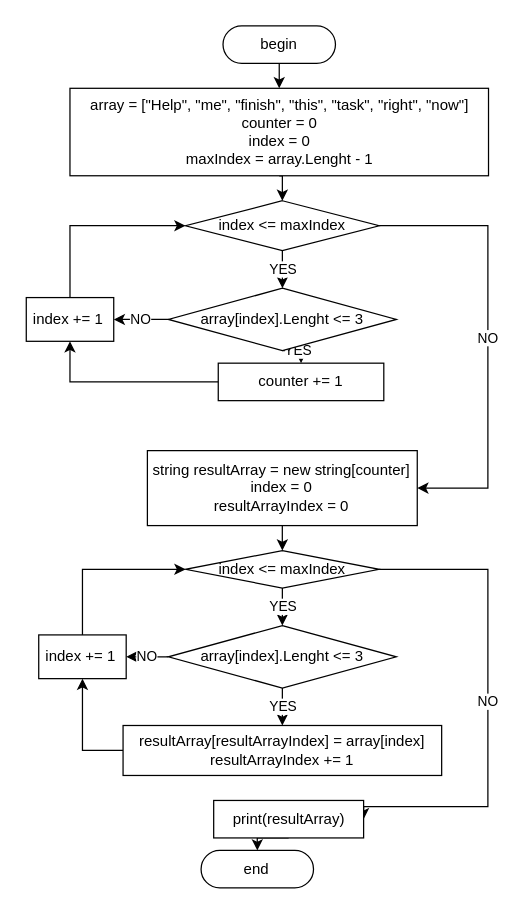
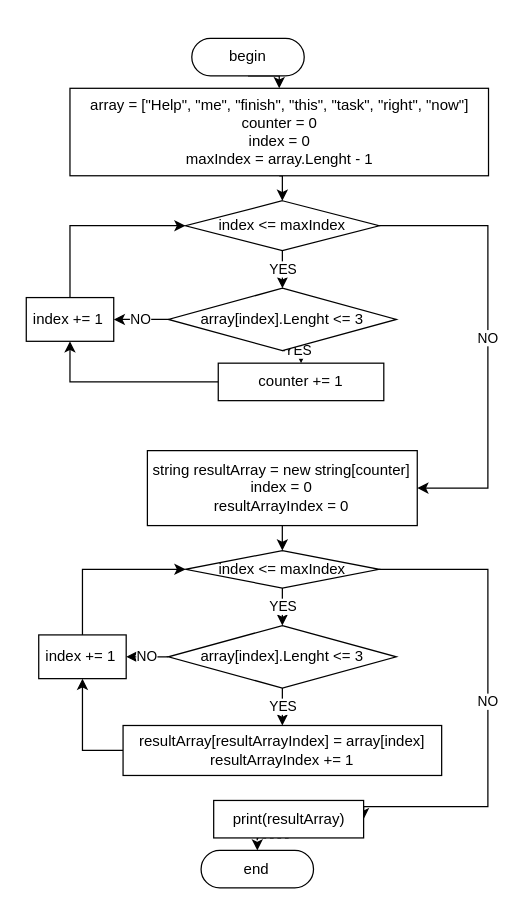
(279, 44) -> (248, 57)
(257, 839) -> (257, 839)
